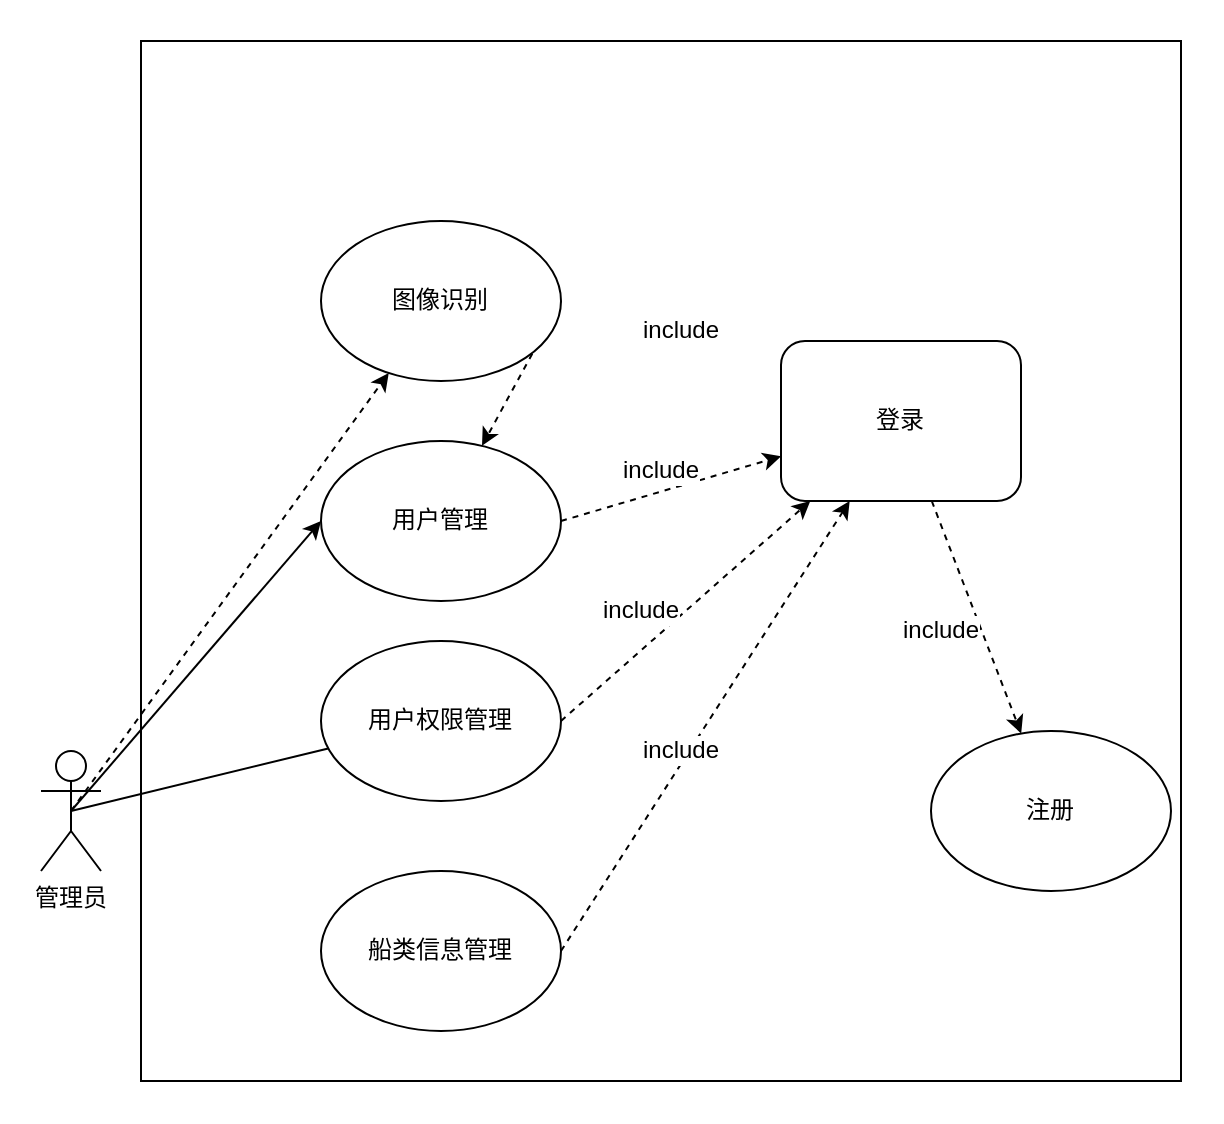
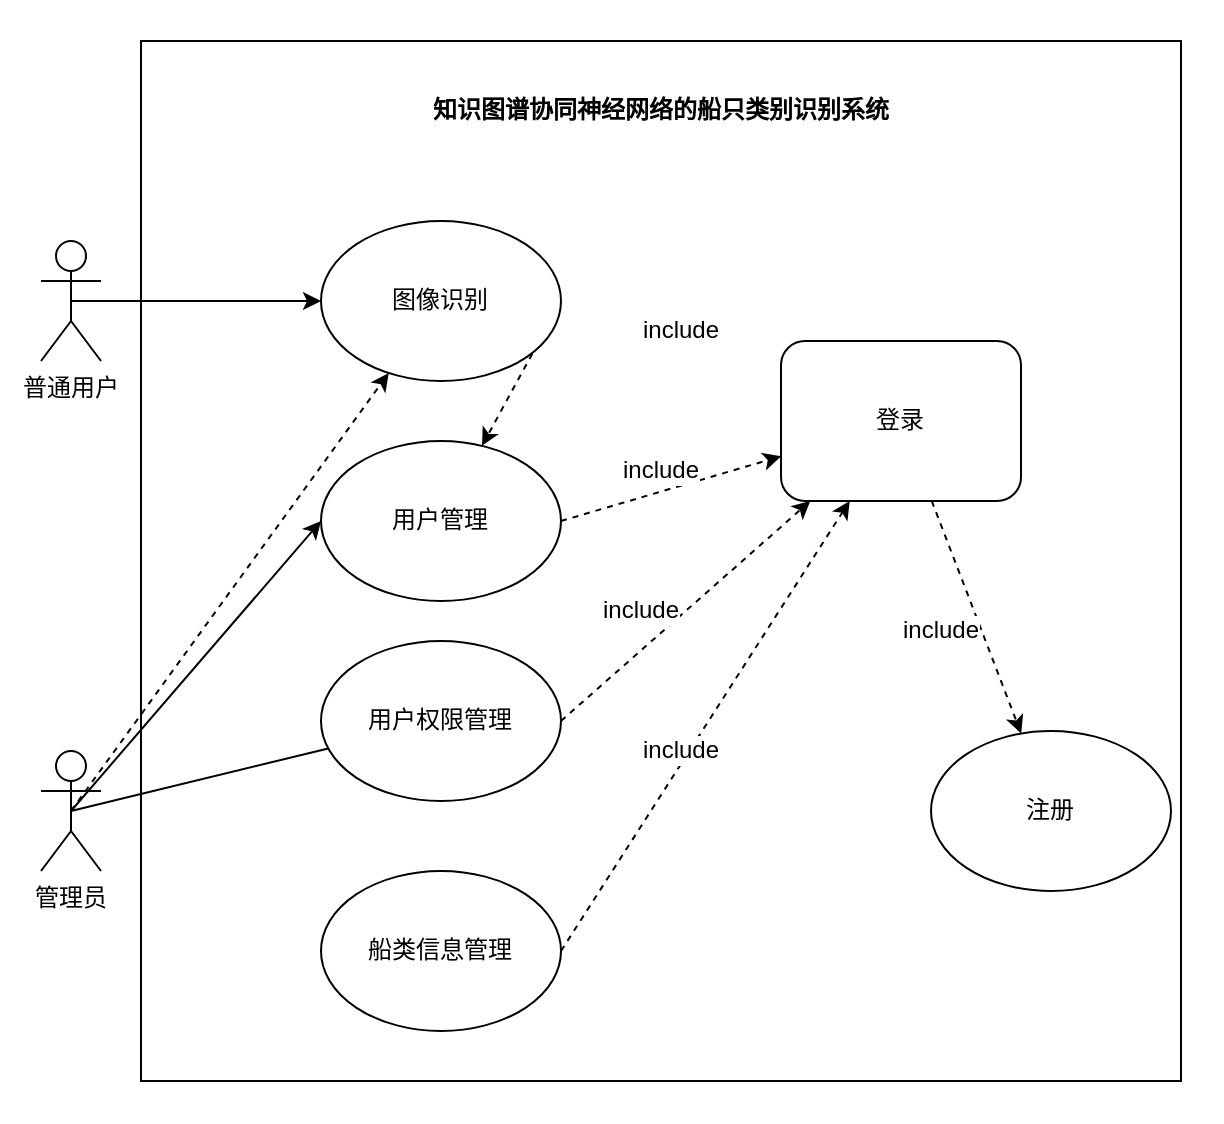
none -> (661, 111)
none -> (71, 301)
none -> (199, 301)
